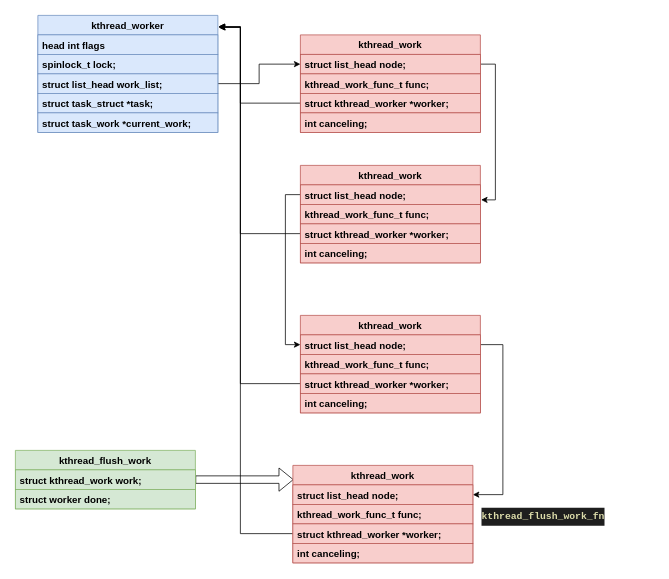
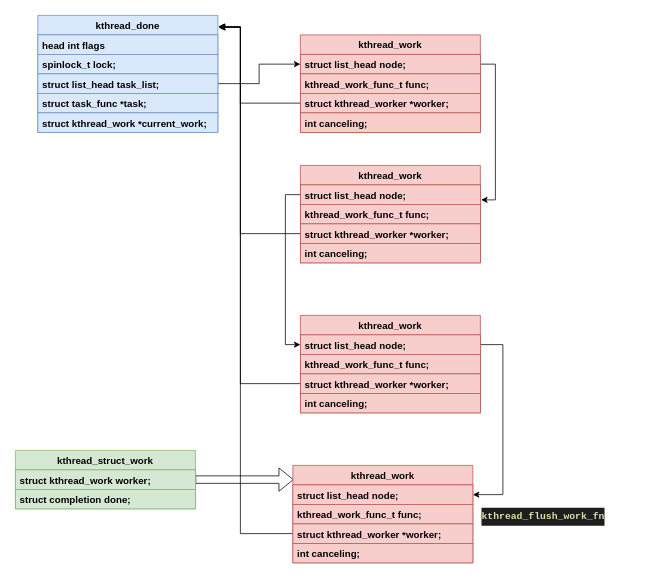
(128, 26) -> (128, 26)
(108, 85) -> (108, 85)
(108, 104) -> (102, 104)
(124, 124) -> (132, 124)
(105, 461) -> (105, 461)
(85, 481) -> (91, 481)
(69, 500) -> (77, 500)
